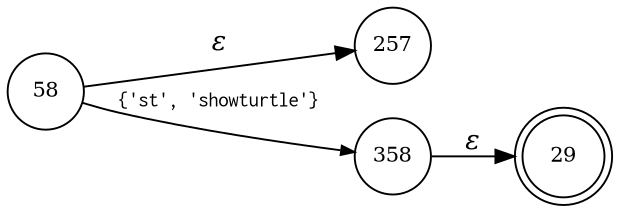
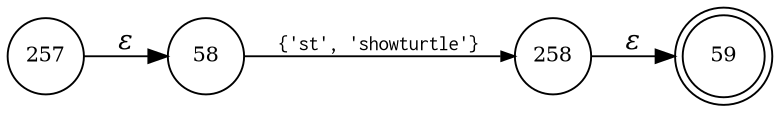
(210, 70) -> (116, 56)
(393, 156) -> (553, 56)
(564, 156) -> (724, 56)
